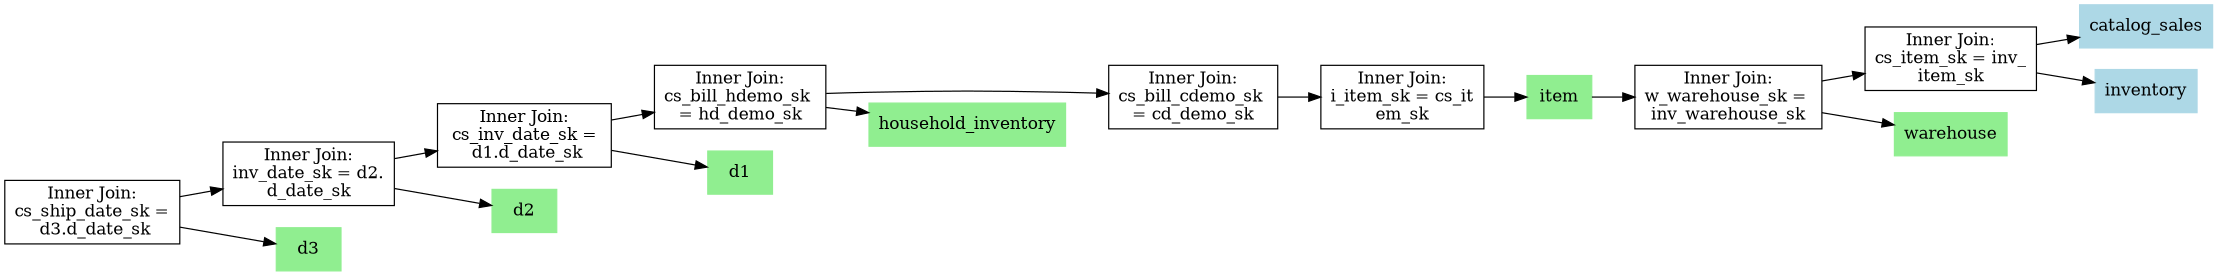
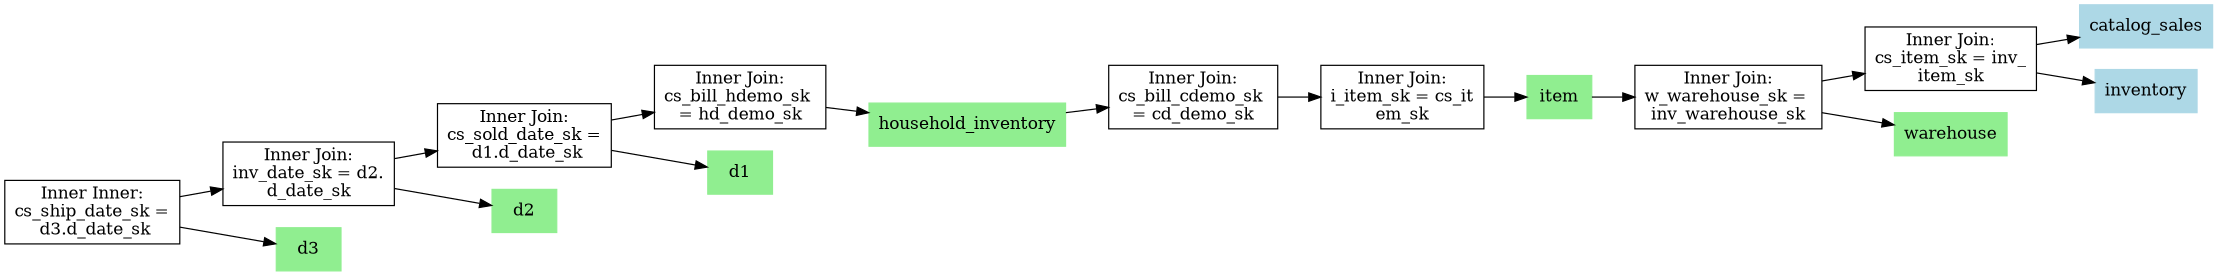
(961, 91) -> (1081, 111)
(524, 135) -> (524, 135)
(92, 212) -> (92, 212)
